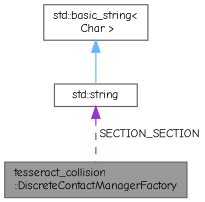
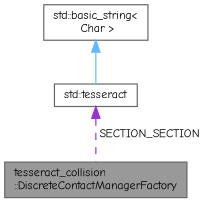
(96, 95) -> (96, 95)
